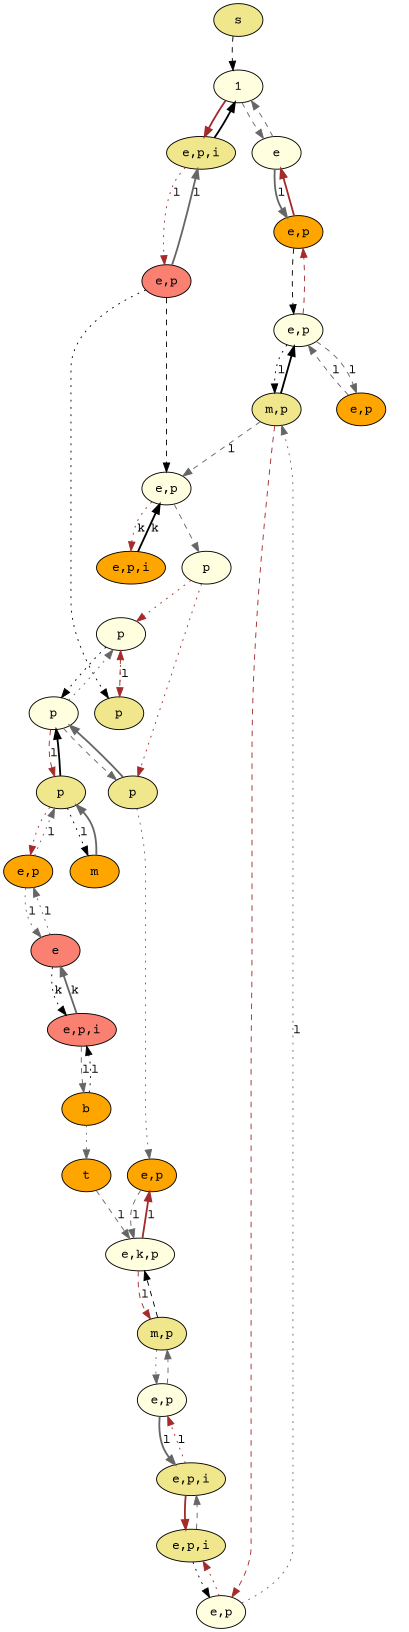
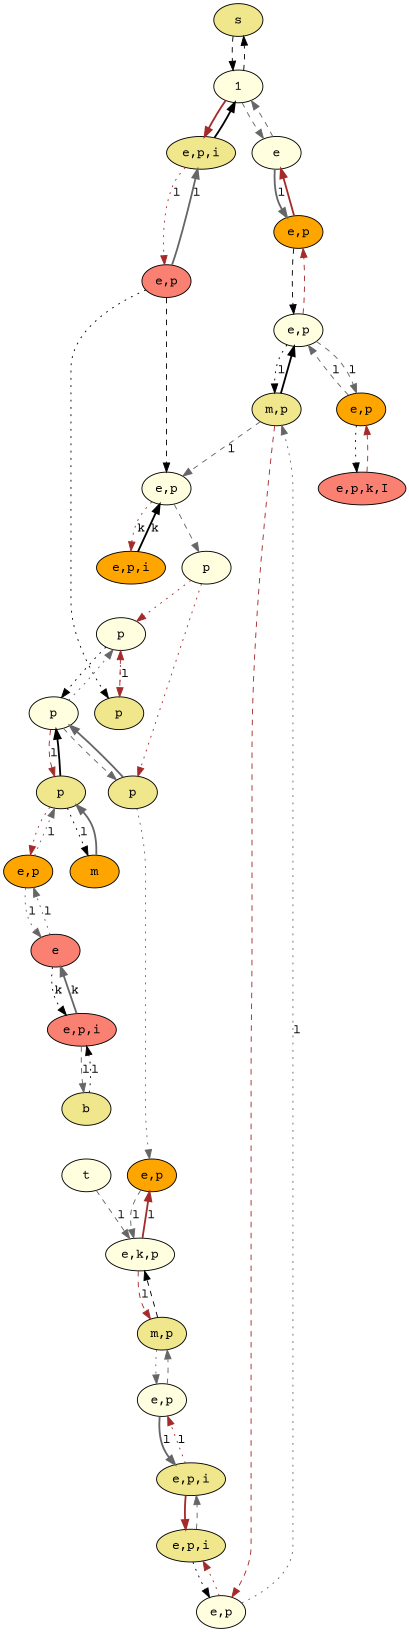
none -> (244, 58)
none -> (362, 489)
(86, 1109) -> (86, 1109)
(86, 1138) -> none
(86, 1175) -> (86, 1175)
